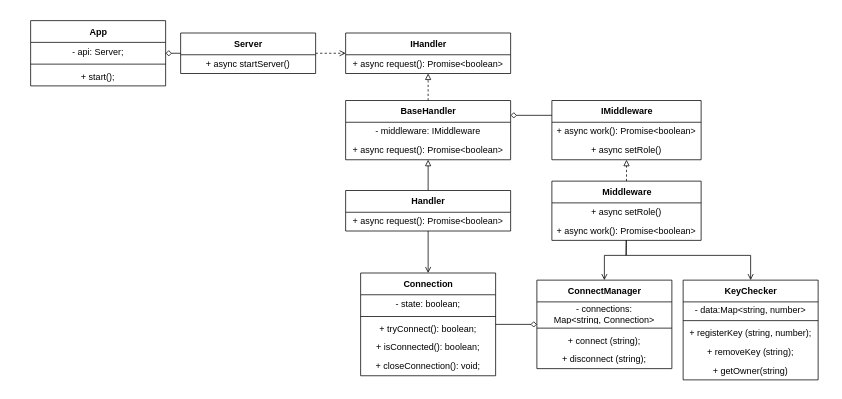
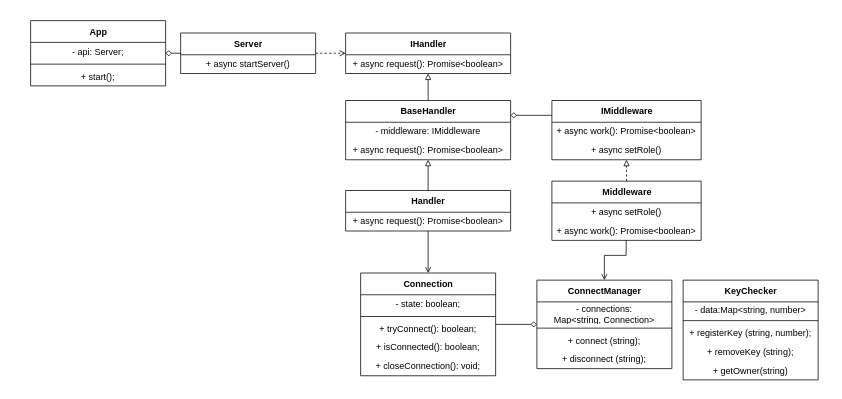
(428, 90) -> (428, 90)
(700, 255) -> none
